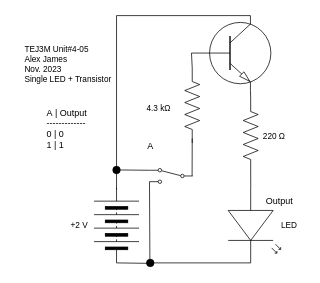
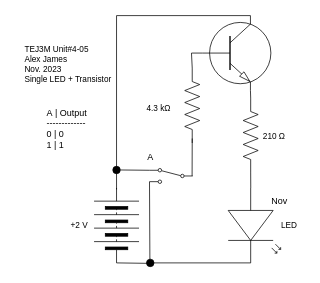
(275, 136) -> (275, 136)
(150, 146) -> (150, 157)
(280, 201) -> (280, 201)
